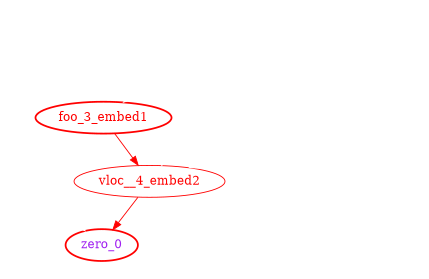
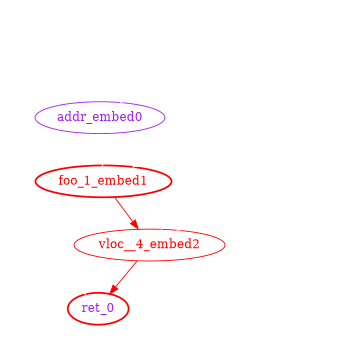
none -> (100, 118)
(104, 118) -> (104, 181)
(102, 245) -> (98, 309)
